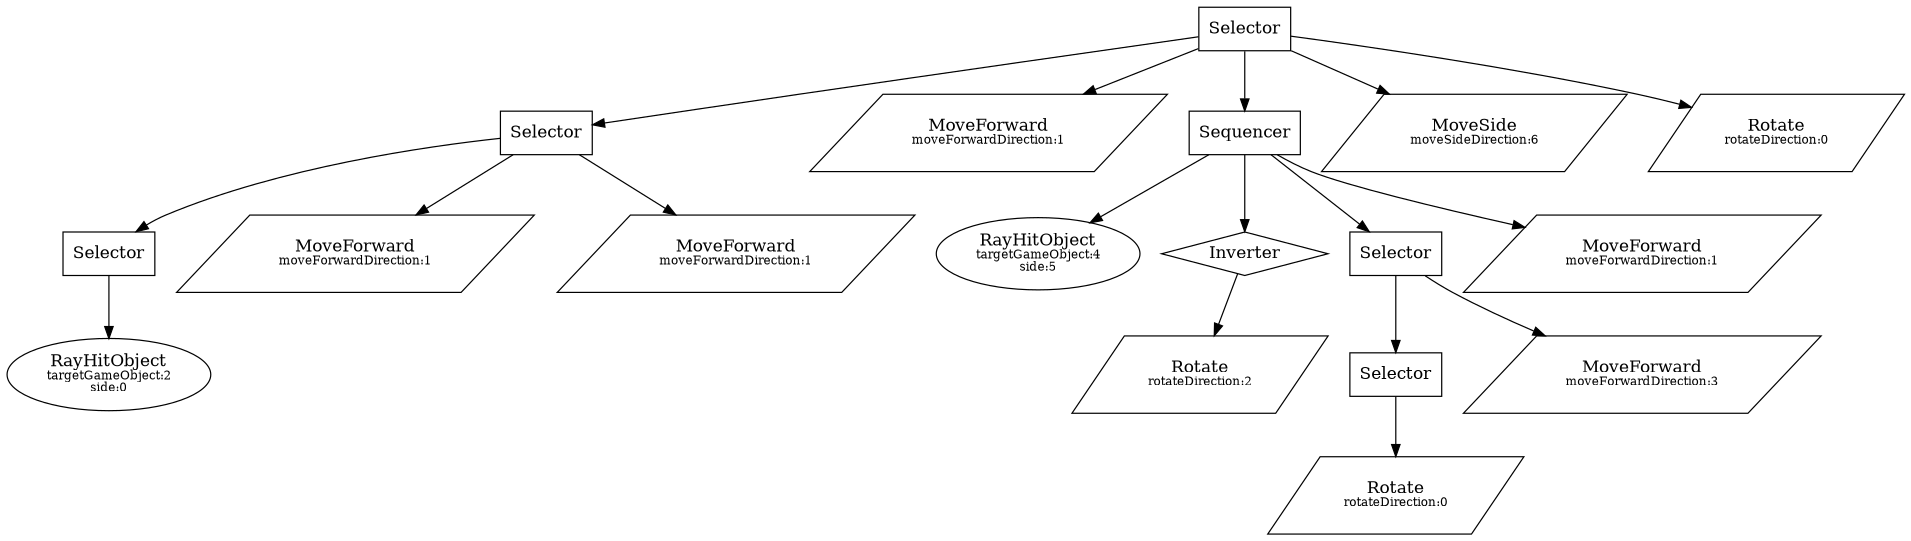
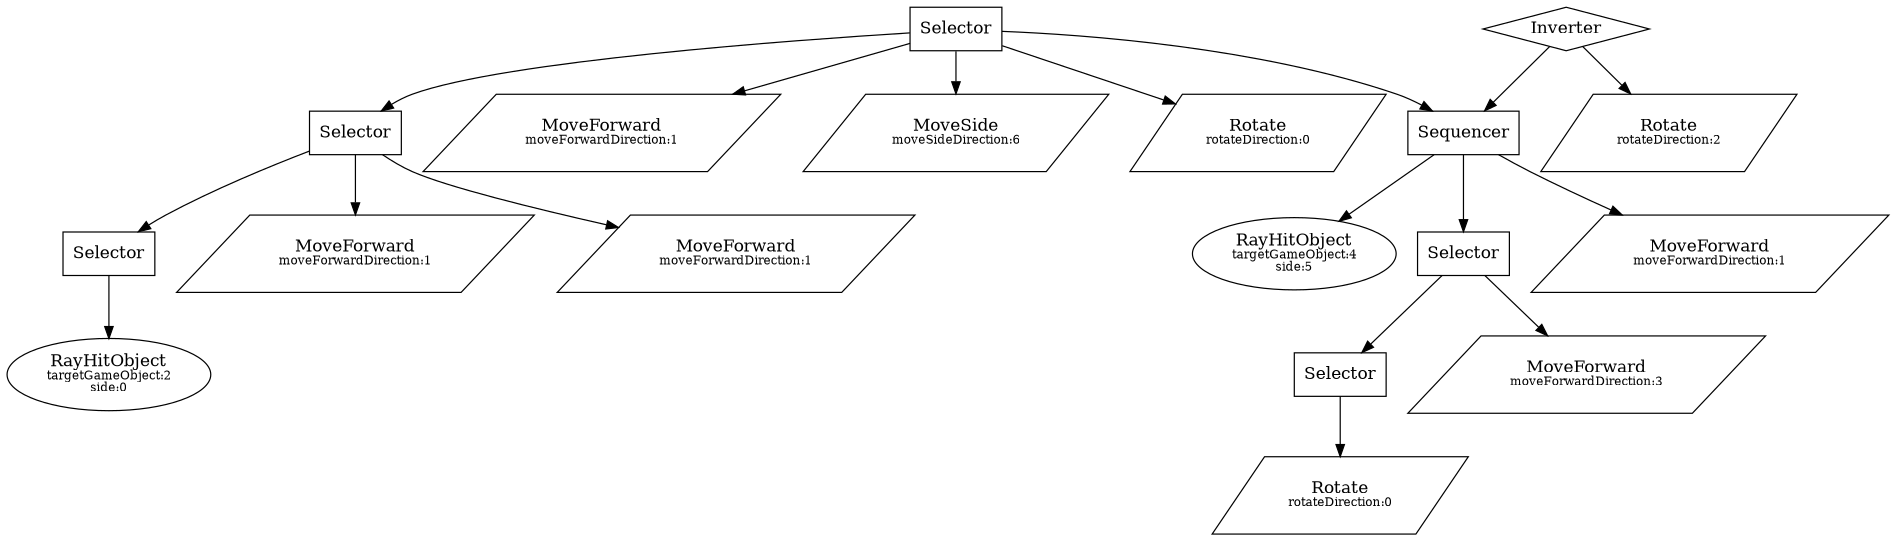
(1245, 187) -> (1521, 74)
